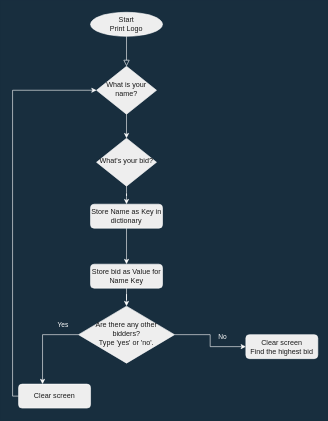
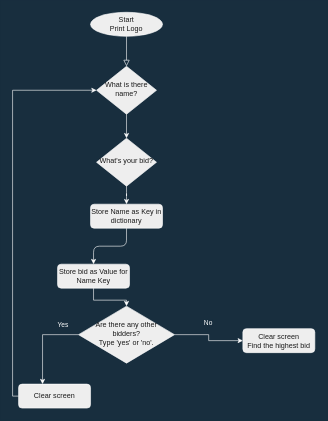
(126, 89) -> (126, 89)
(126, 276) -> (93, 276)
(282, 347) -> (279, 341)
